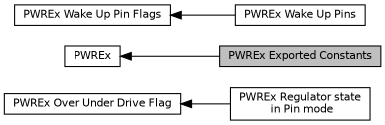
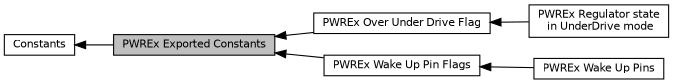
none -> (300, 34)
(93, 56) -> (39, 45)
none -> (305, 56)
(300, 104) -> (599, 21)
